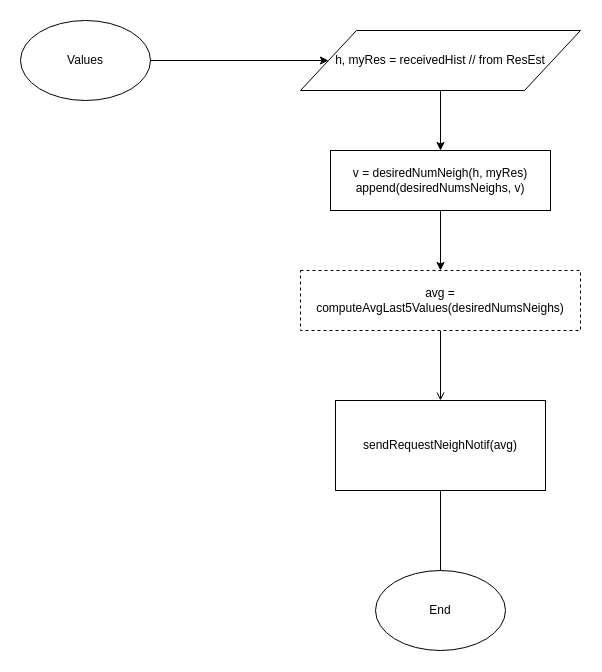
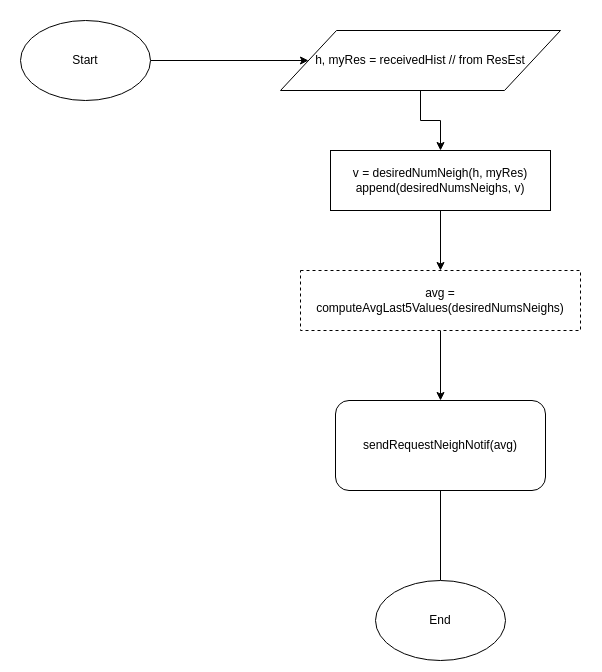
(86, 61) -> (86, 61)
(441, 61) -> (421, 61)
(441, 394) -> (441, 392)
(441, 446) -> (441, 446)
(441, 611) -> (441, 621)
